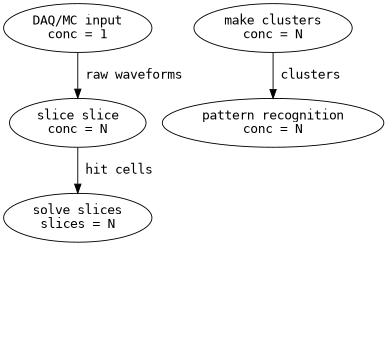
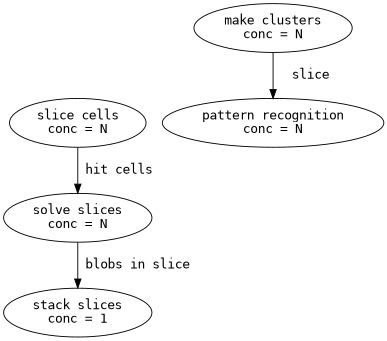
(78, 28) -> none
(307, 75) -> (307, 75)
(78, 123) -> (78, 123)
(78, 218) -> (78, 218)
none -> (78, 313)
